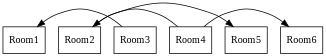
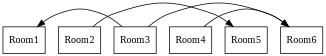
none -> (215, 3)
(143, 10) -> none
